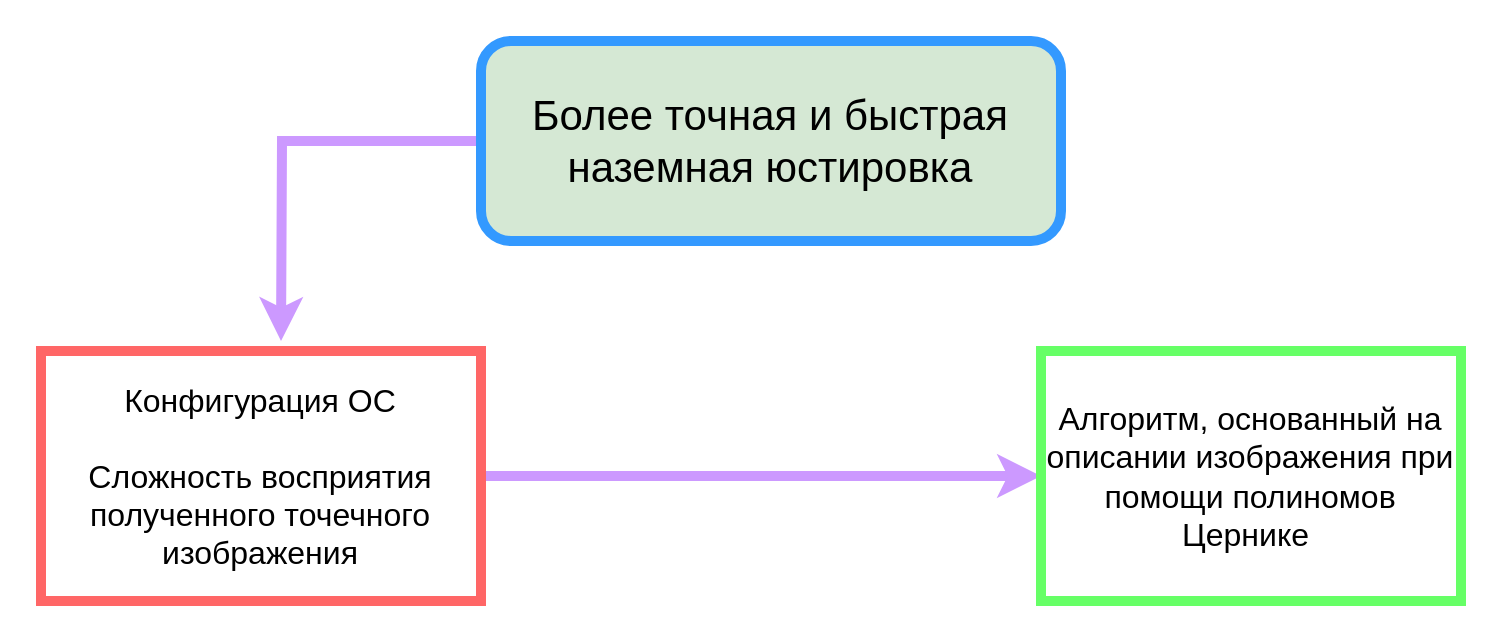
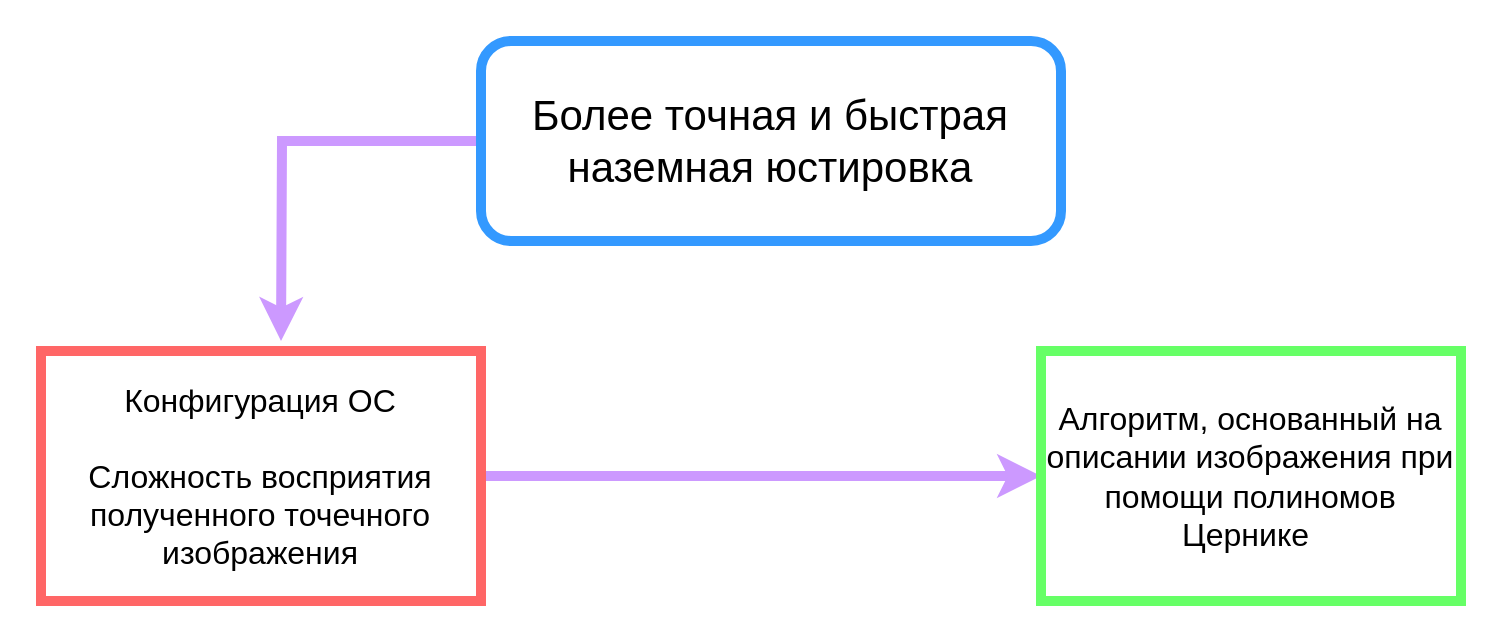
(771, 141) -> (771, 141)
